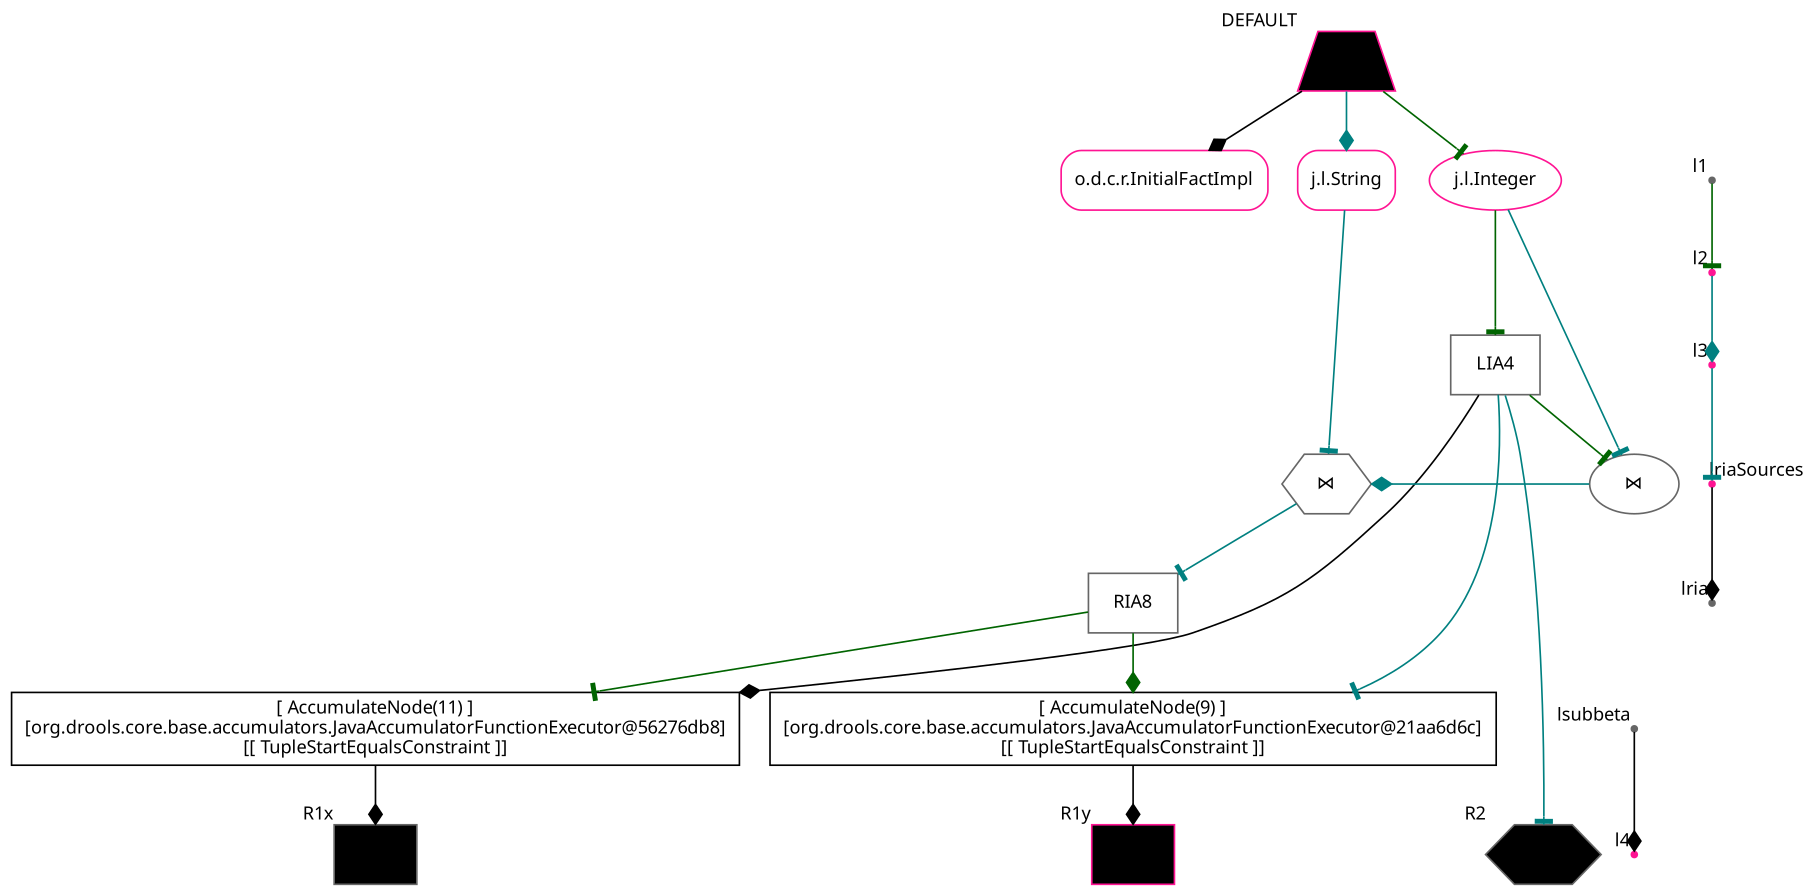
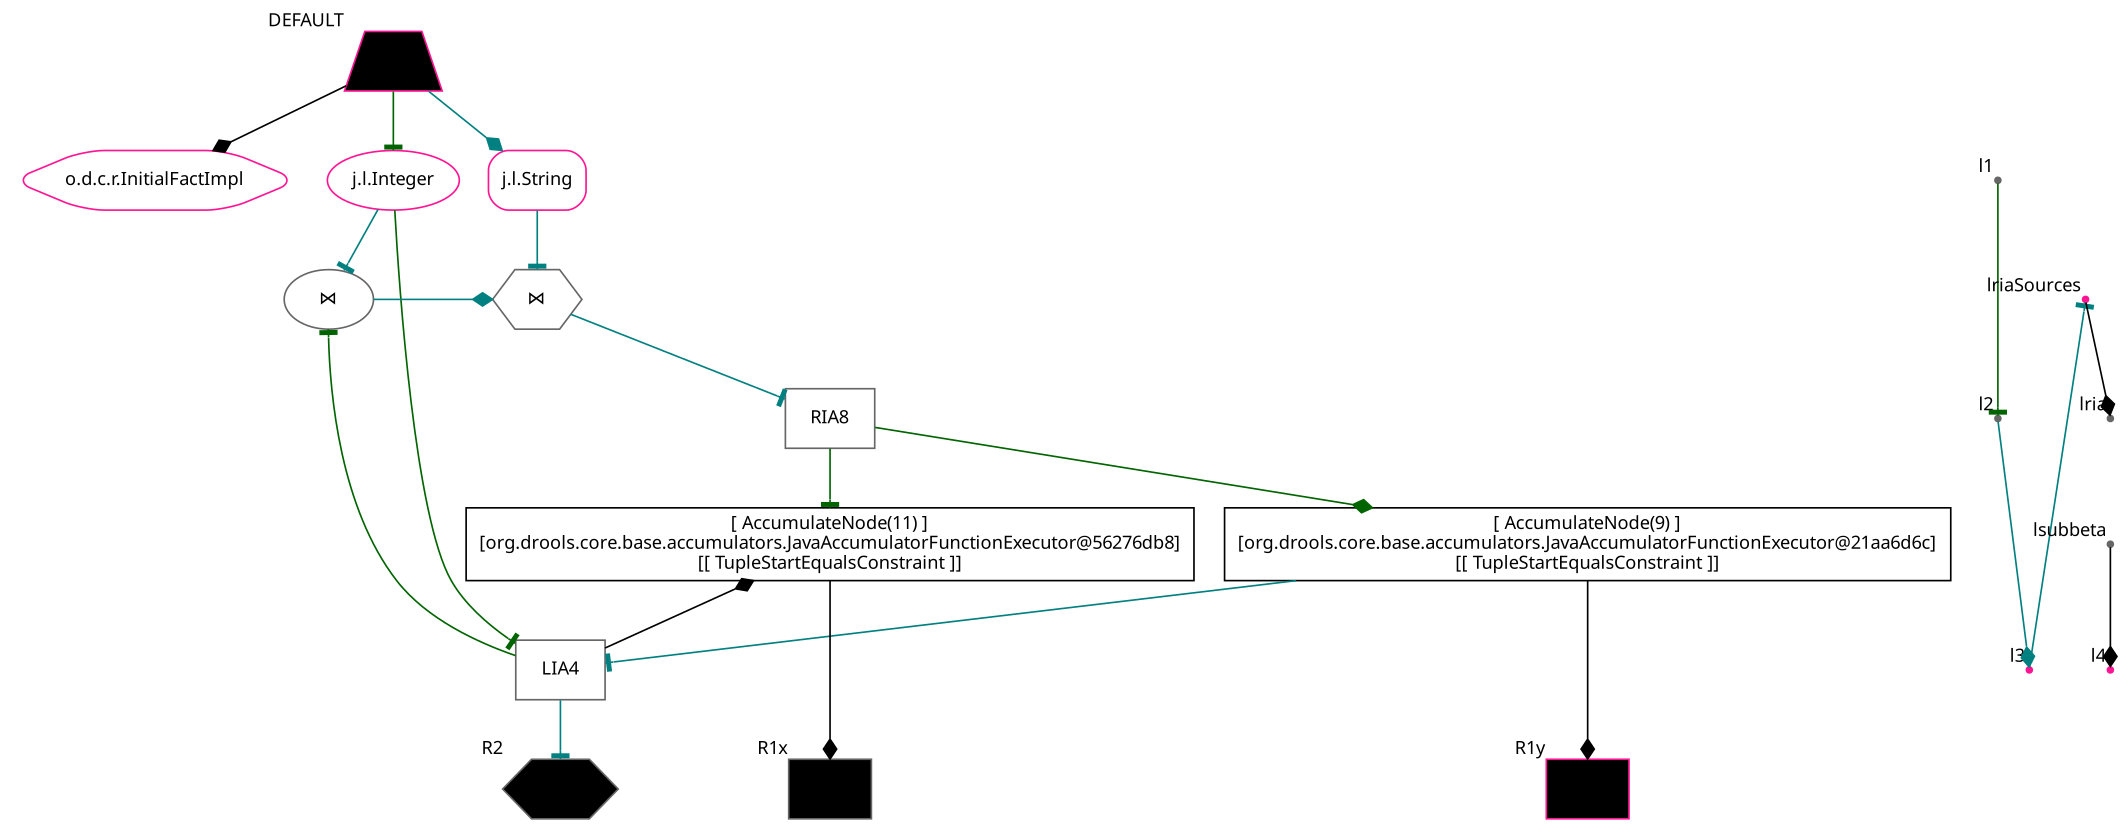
(1165, 180) -> (155, 180)
(1712, 273) -> (1998, 419)
(1479, 567) -> (955, 621)
